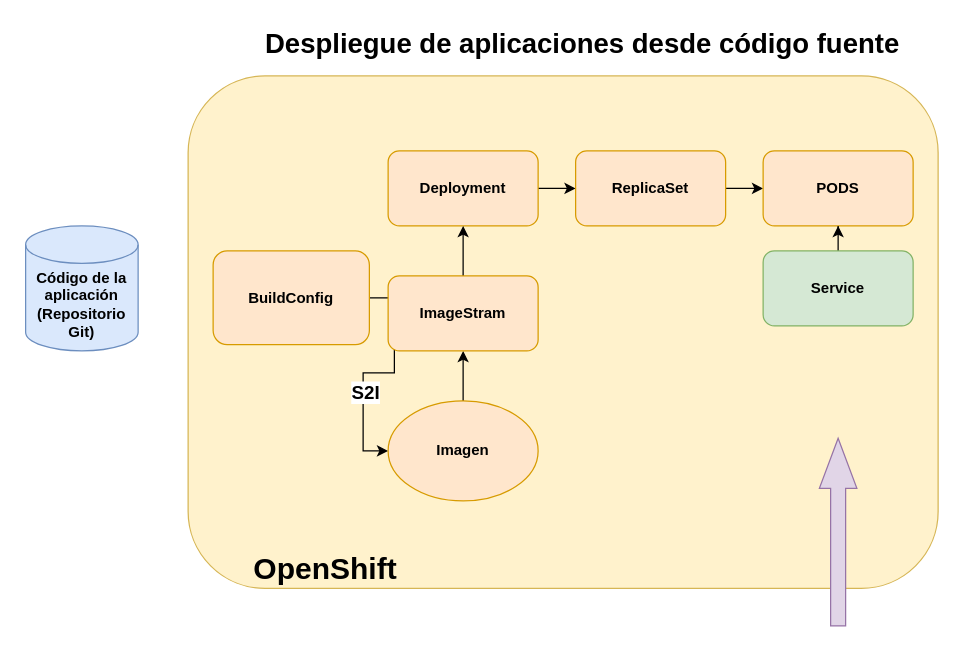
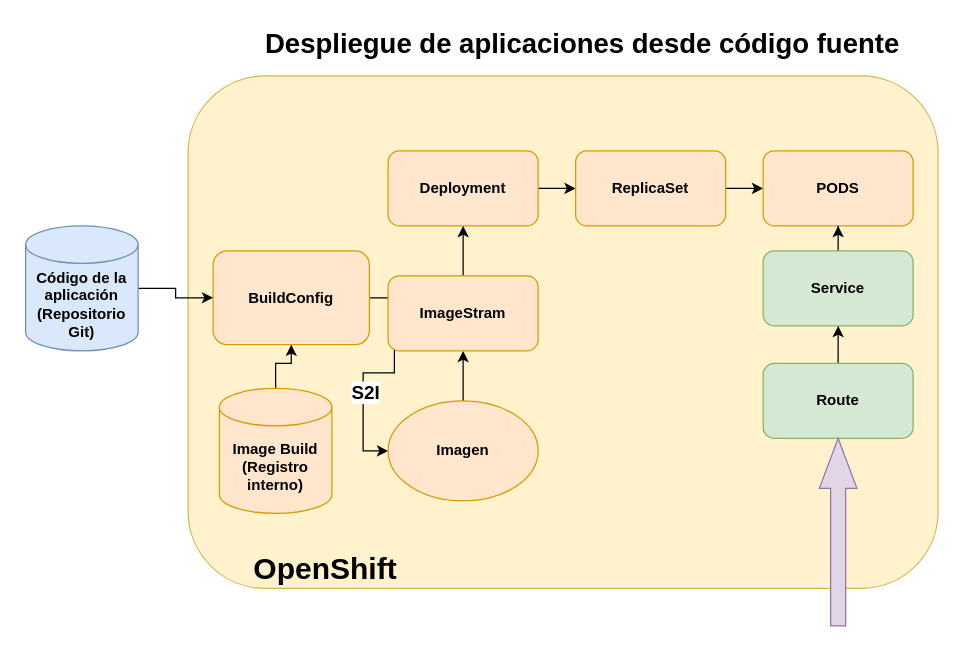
none -> (176, 288)
none -> (838, 340)
none -> (276, 363)
none -> (838, 401)
none -> (276, 451)
